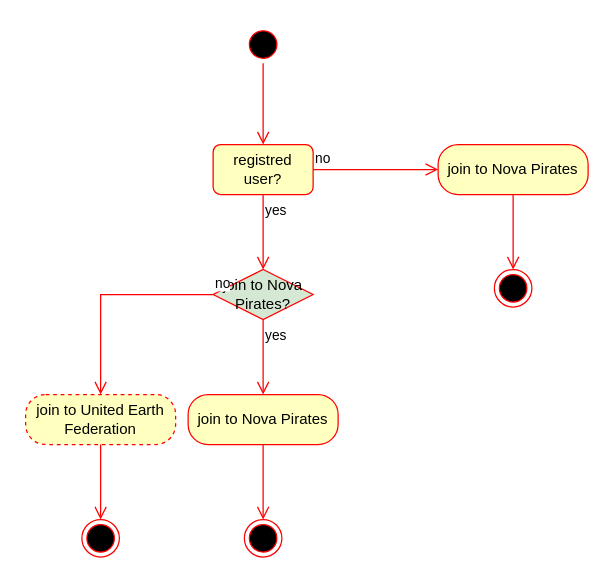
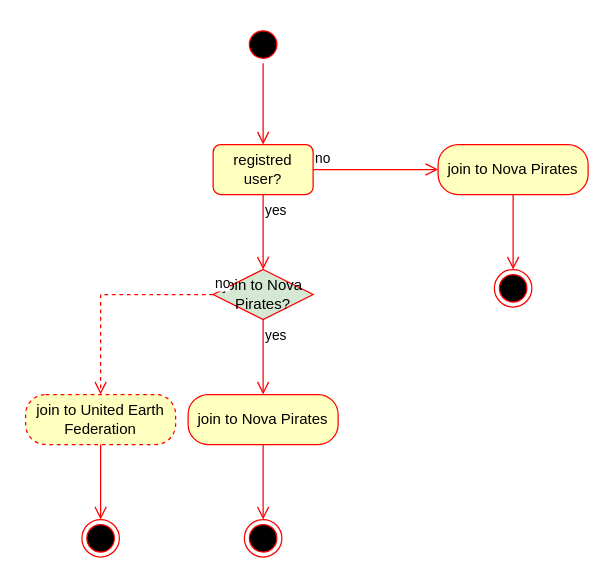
(107, 294) -> (107, 294)
